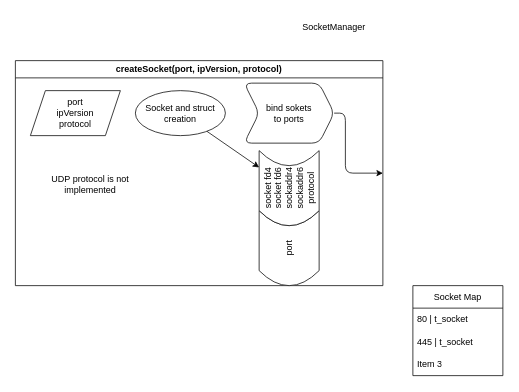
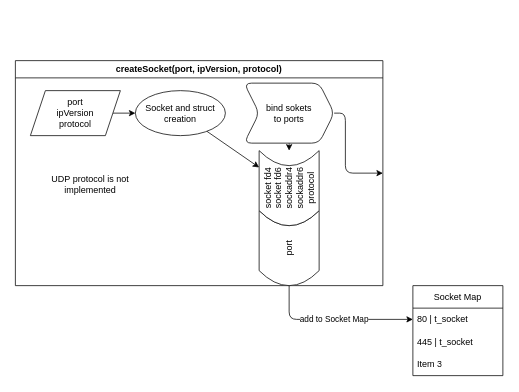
(334, 27) -> none
none -> (129, 113)
none -> (289, 144)
none -> (346, 319)
